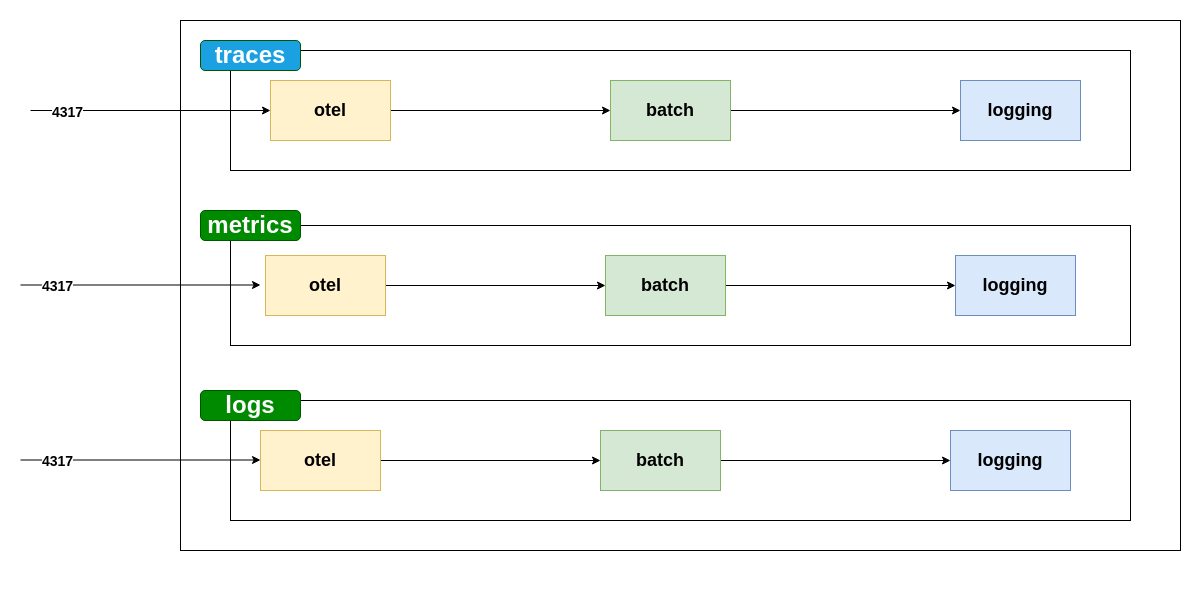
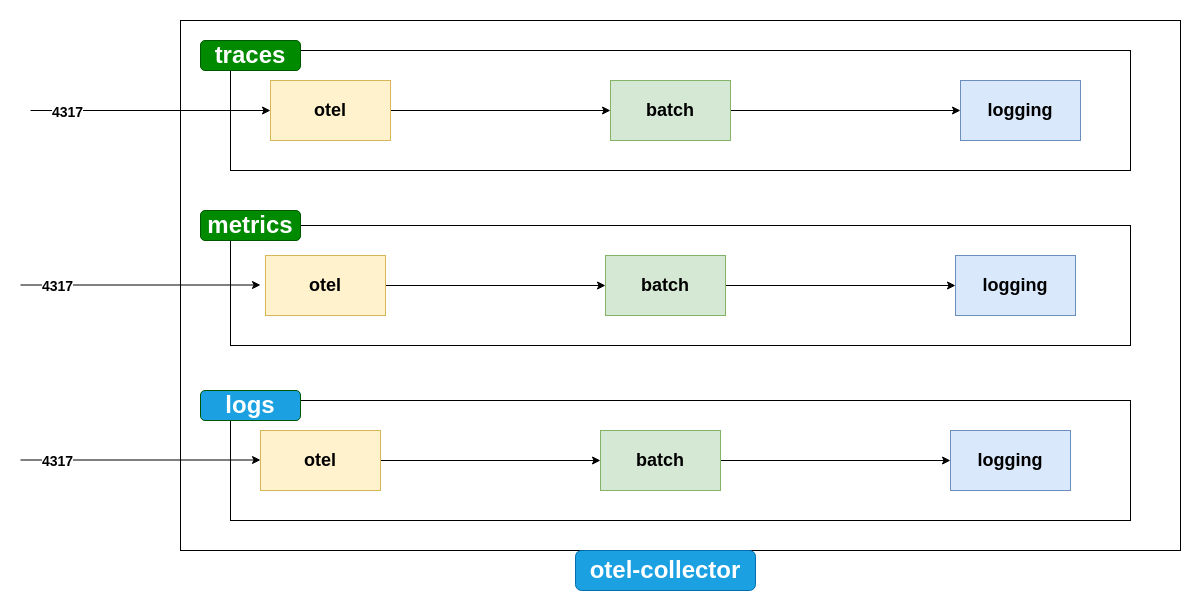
(251, 56) -> (251, 56)
(251, 406) -> (251, 406)
none -> (666, 571)
